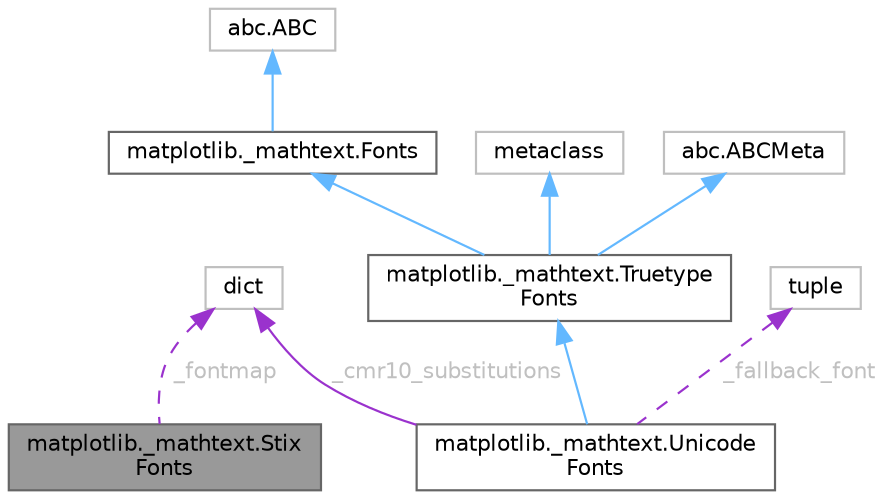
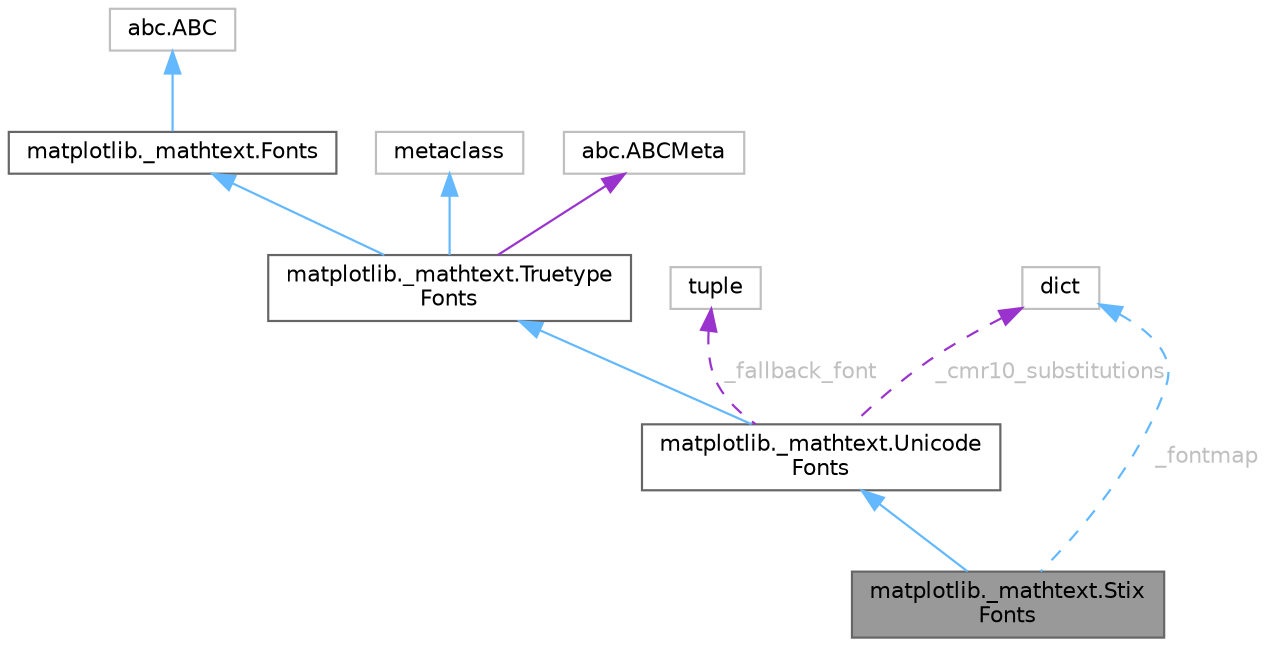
(652, 220) -> (552, 220)
(164, 368) -> (1138, 446)
(333, 389) -> (923, 365)
none -> (924, 538)
